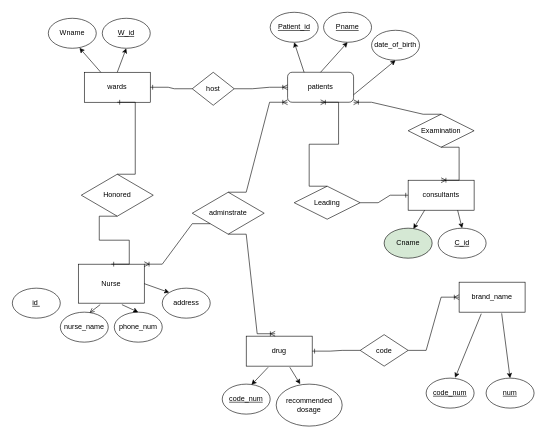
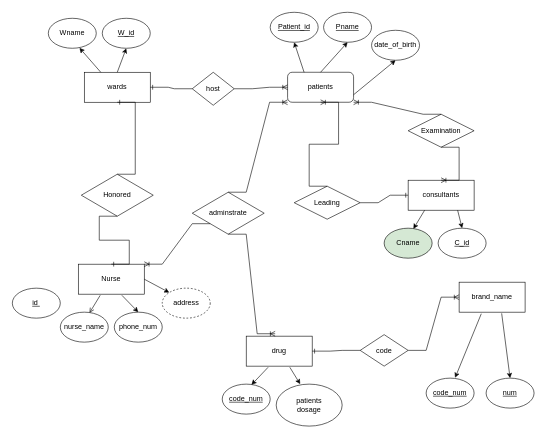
(111, 284) -> (111, 279)
(186, 303) -> (186, 303)
(309, 405) -> (309, 405)
